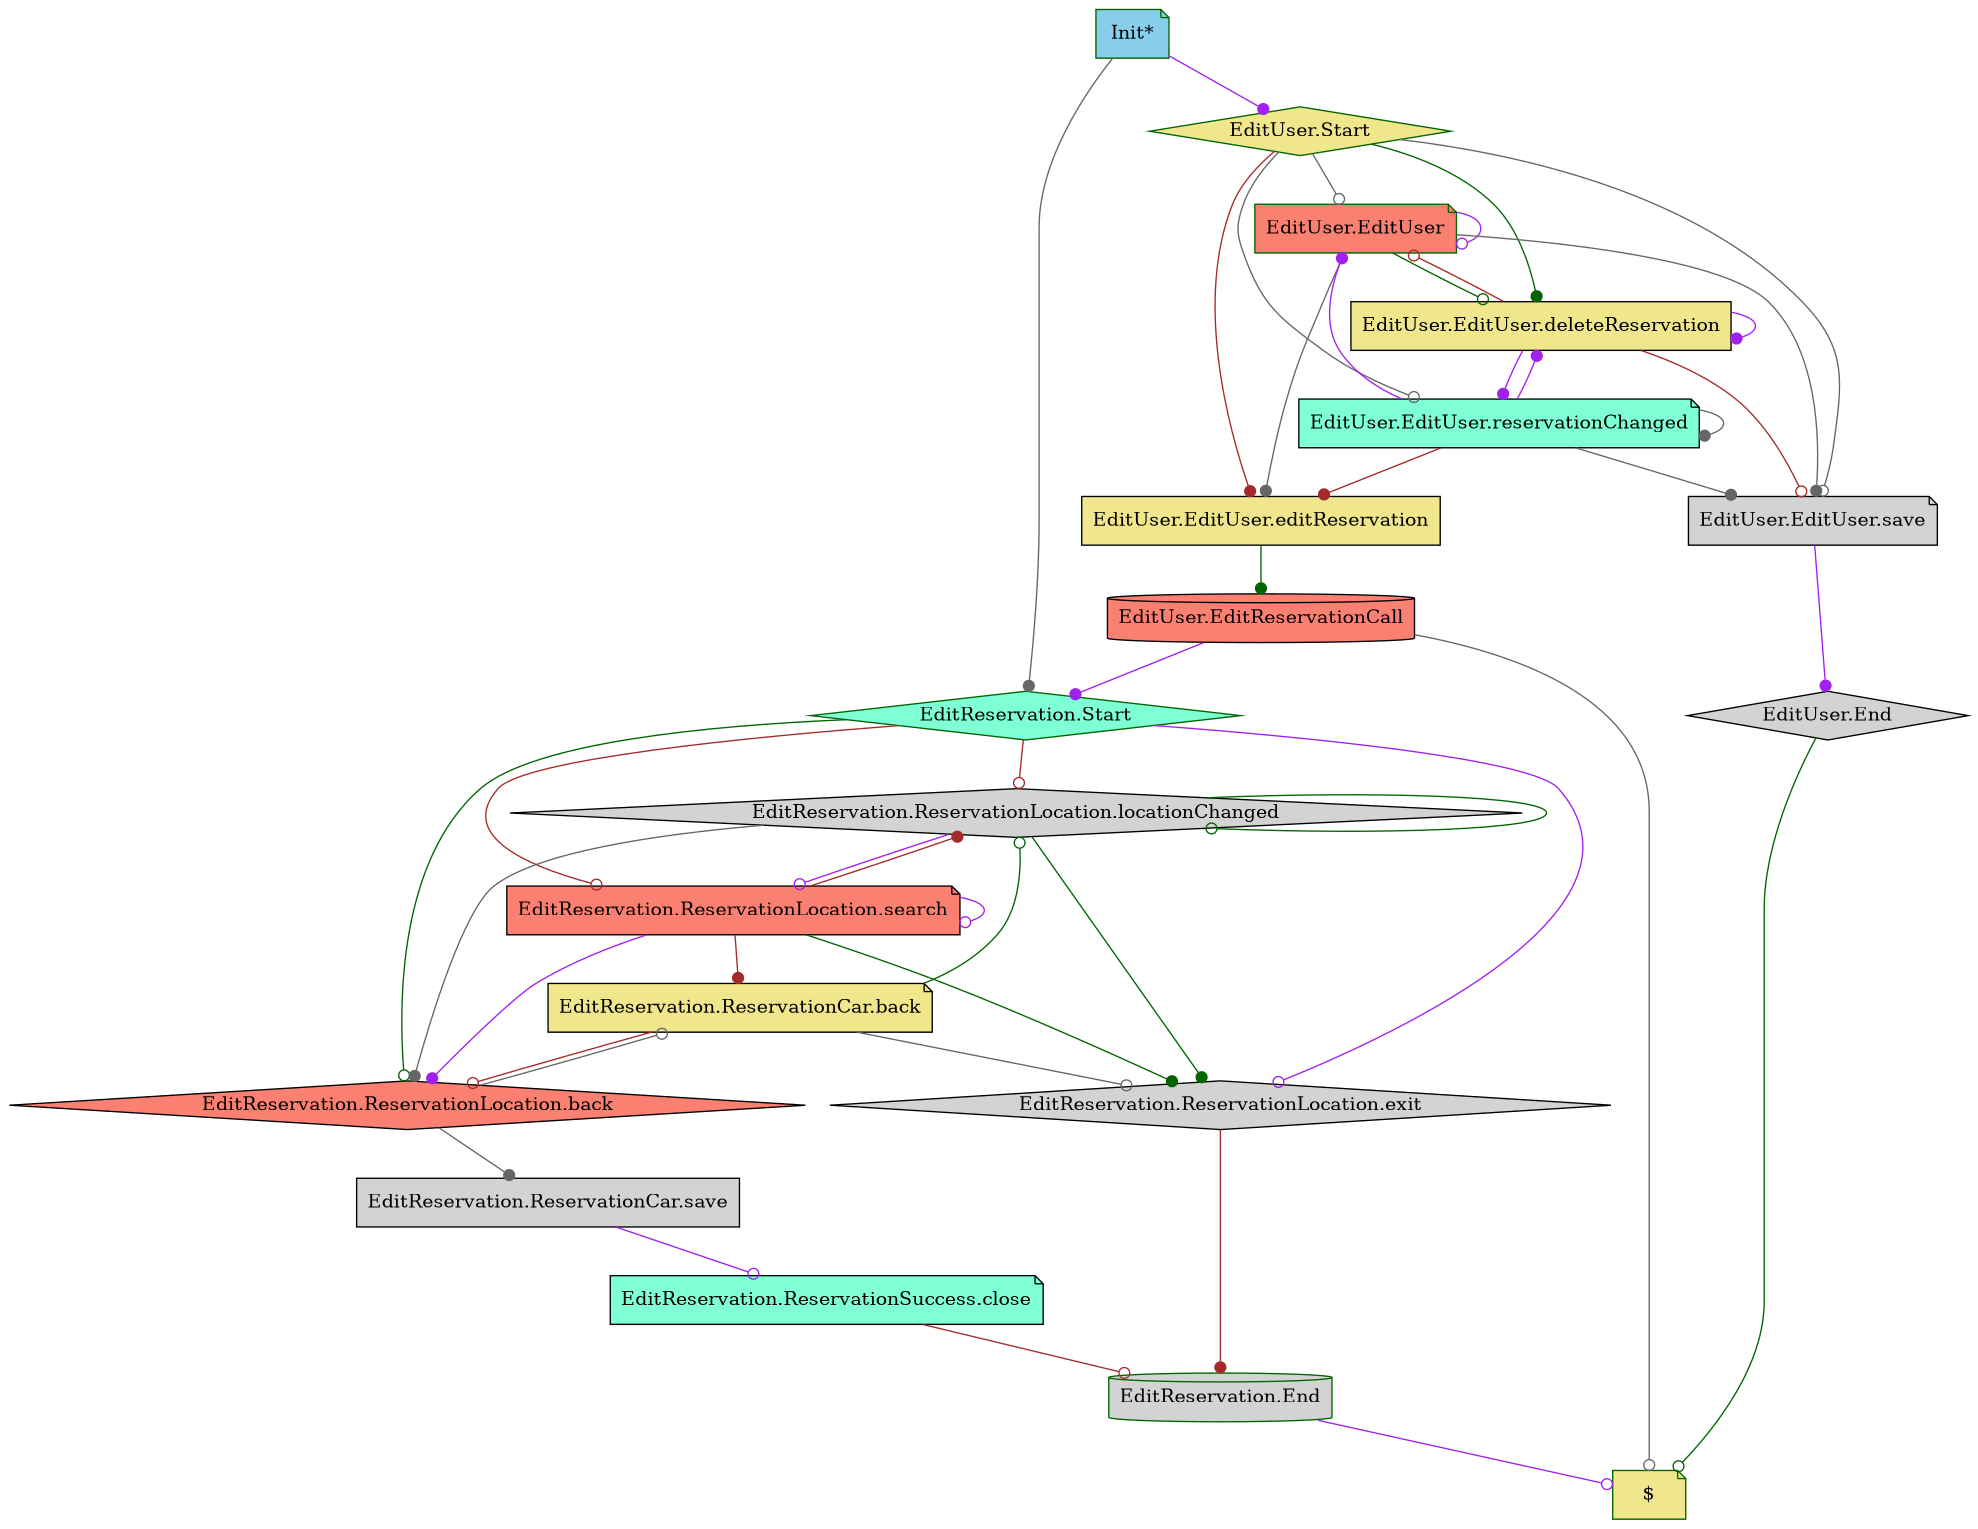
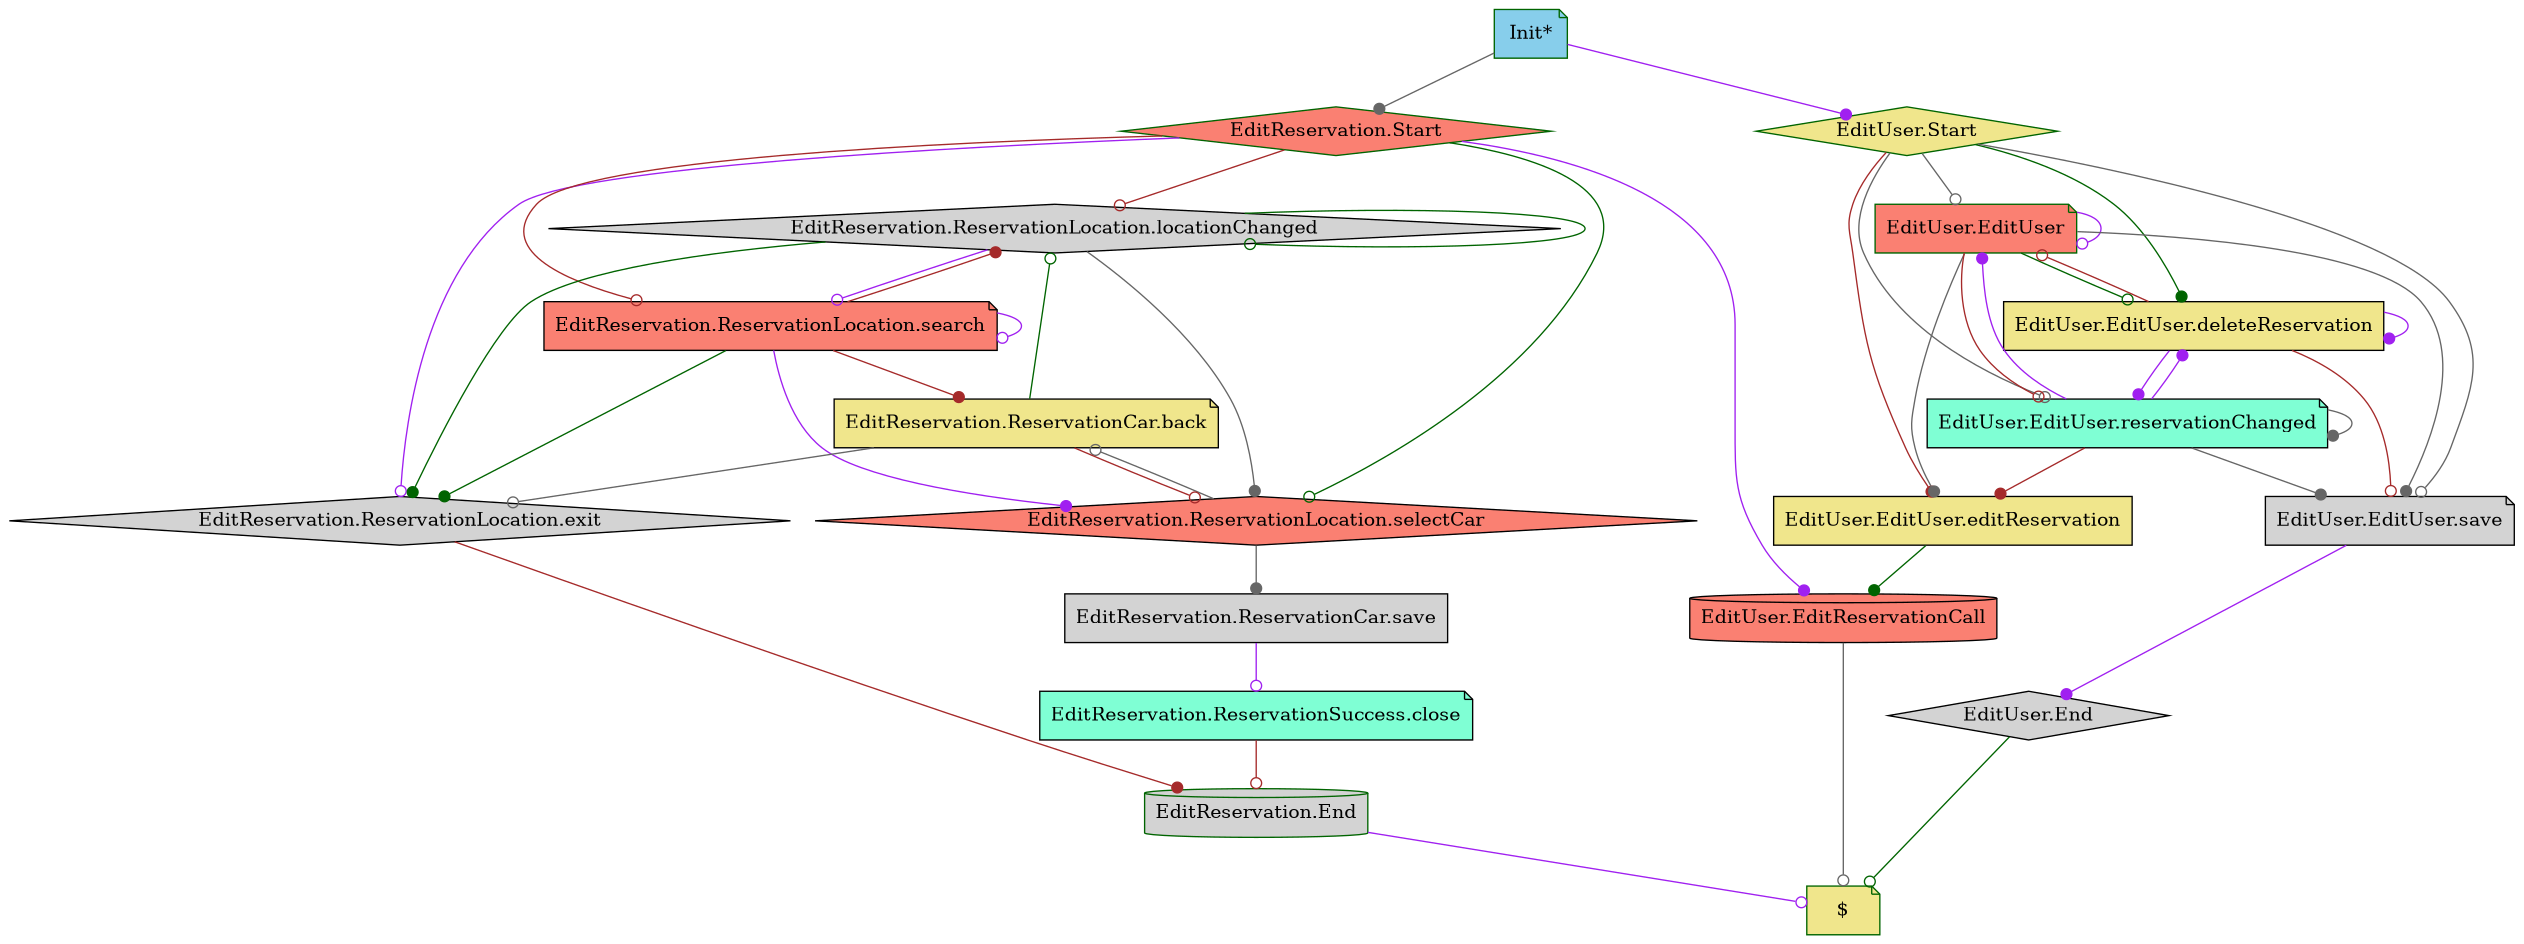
none -> (1972, 337)
(1142, 667) -> (1729, 287)
(1026, 716) -> (1336, 131)
(407, 1105) -> (1256, 521)
